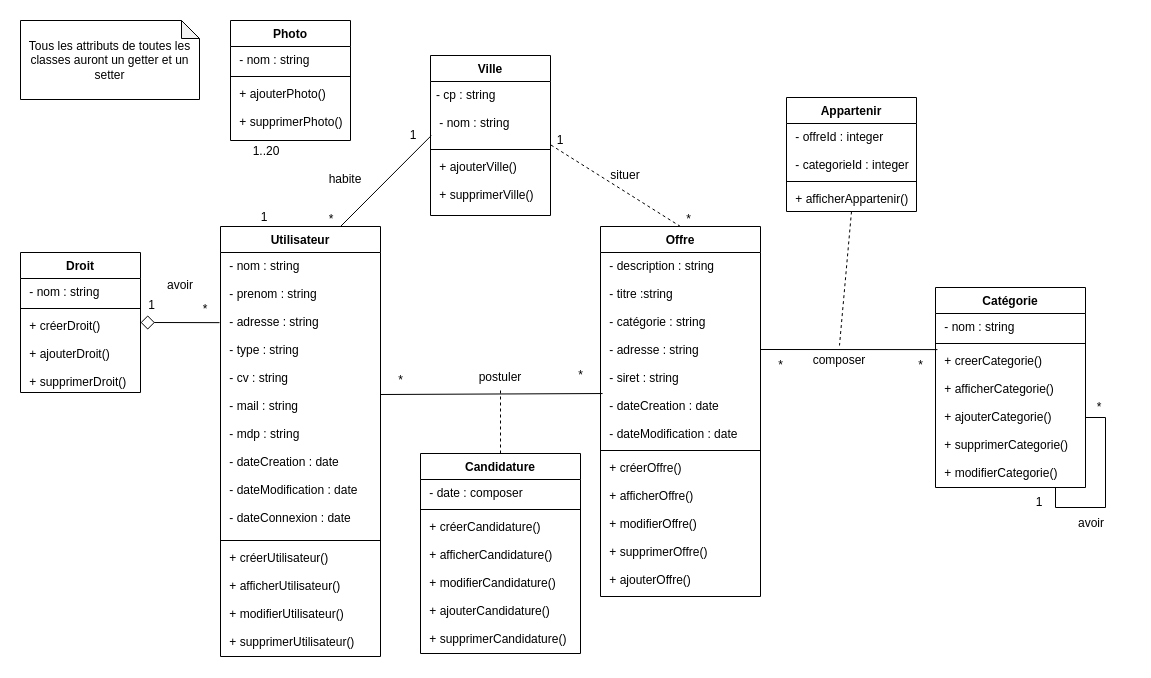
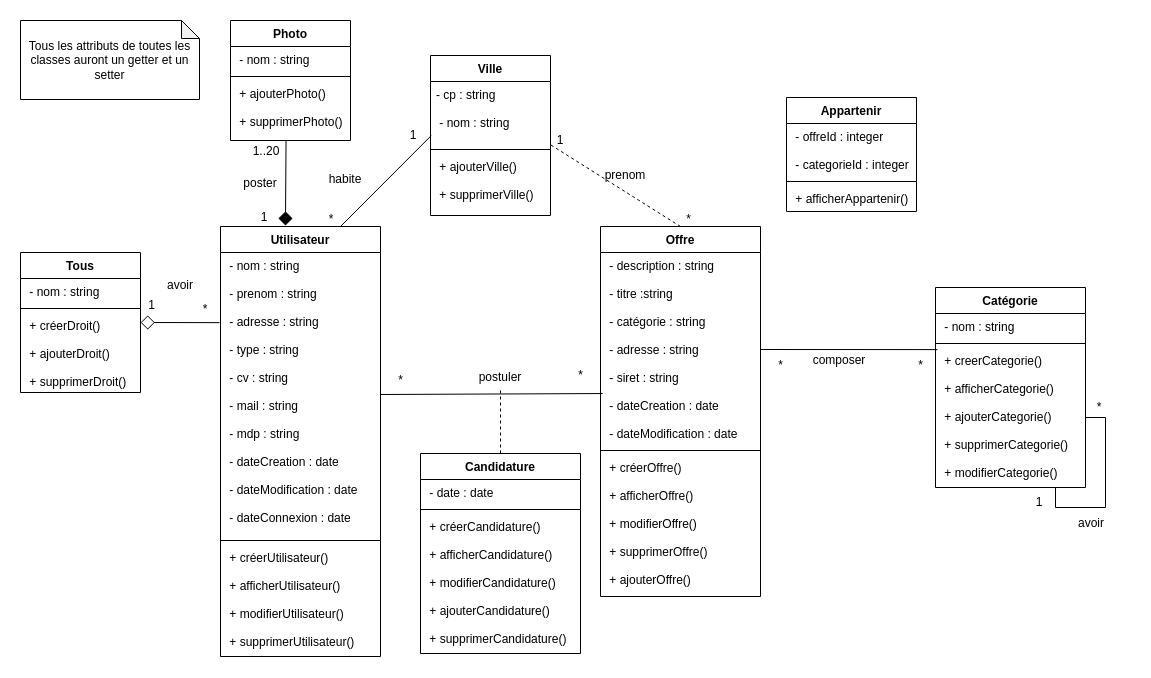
(626, 176) -> (626, 176)
none -> (286, 177)
none -> (261, 184)
(80, 266) -> (80, 266)
(845, 280) -> none
(477, 493) -> (463, 493)
